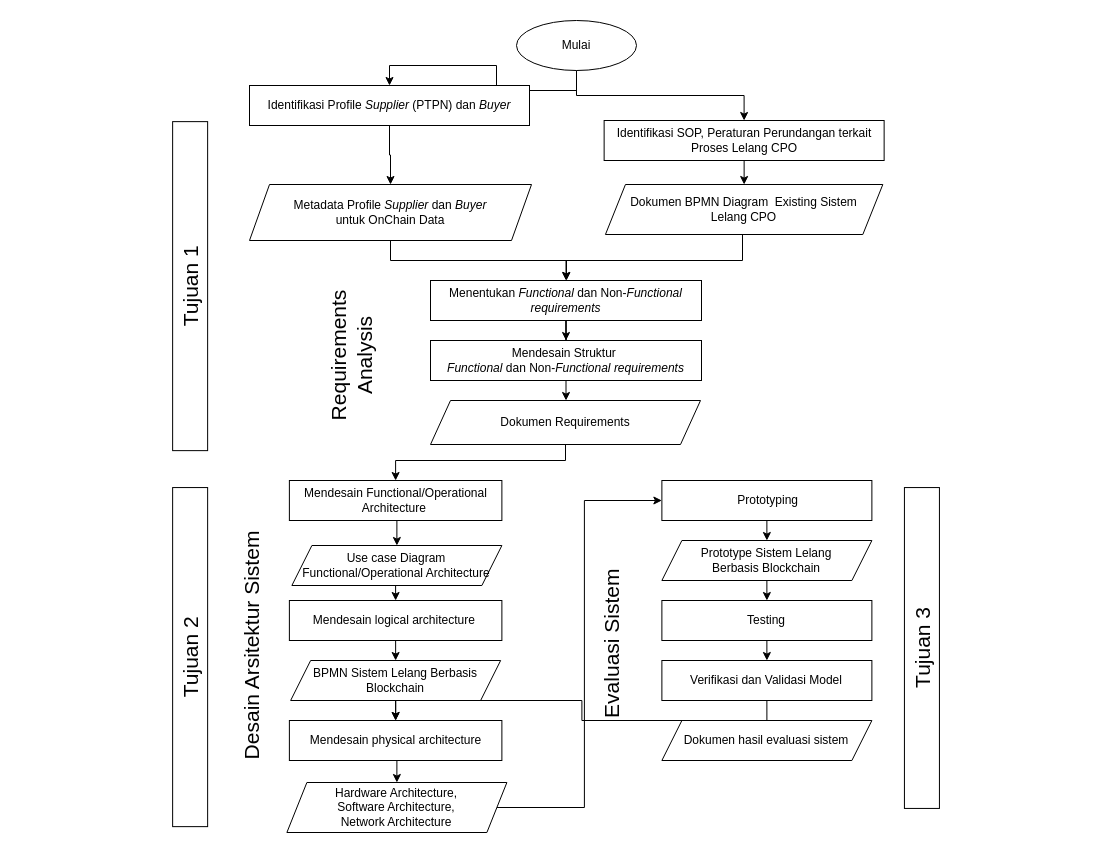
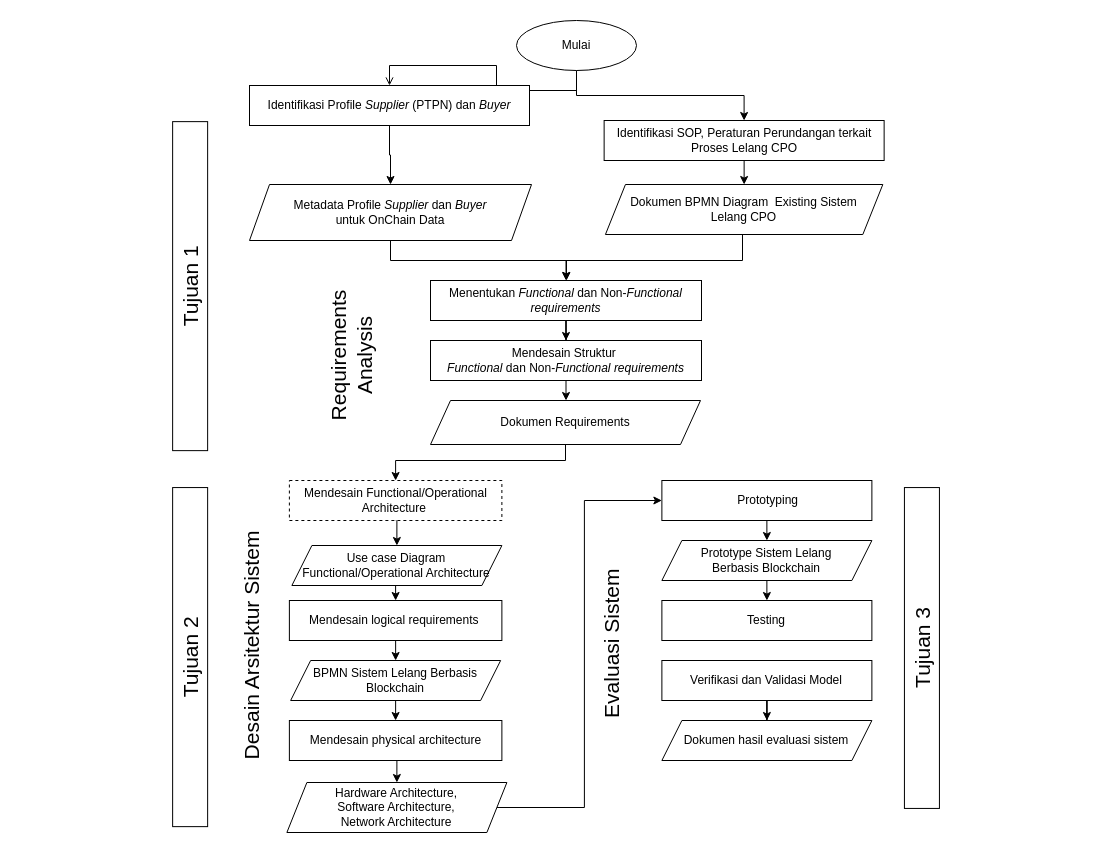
(390, 77) -> (390, 78)
(396, 501) -> (396, 501)
(396, 621) -> (396, 621)
(767, 647) -> none
(582, 710) -> (767, 721)
